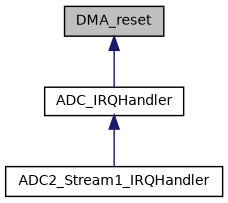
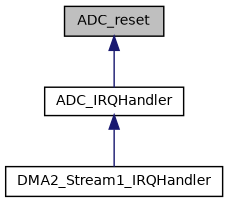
(114, 21) -> (114, 21)
(114, 182) -> (114, 182)
